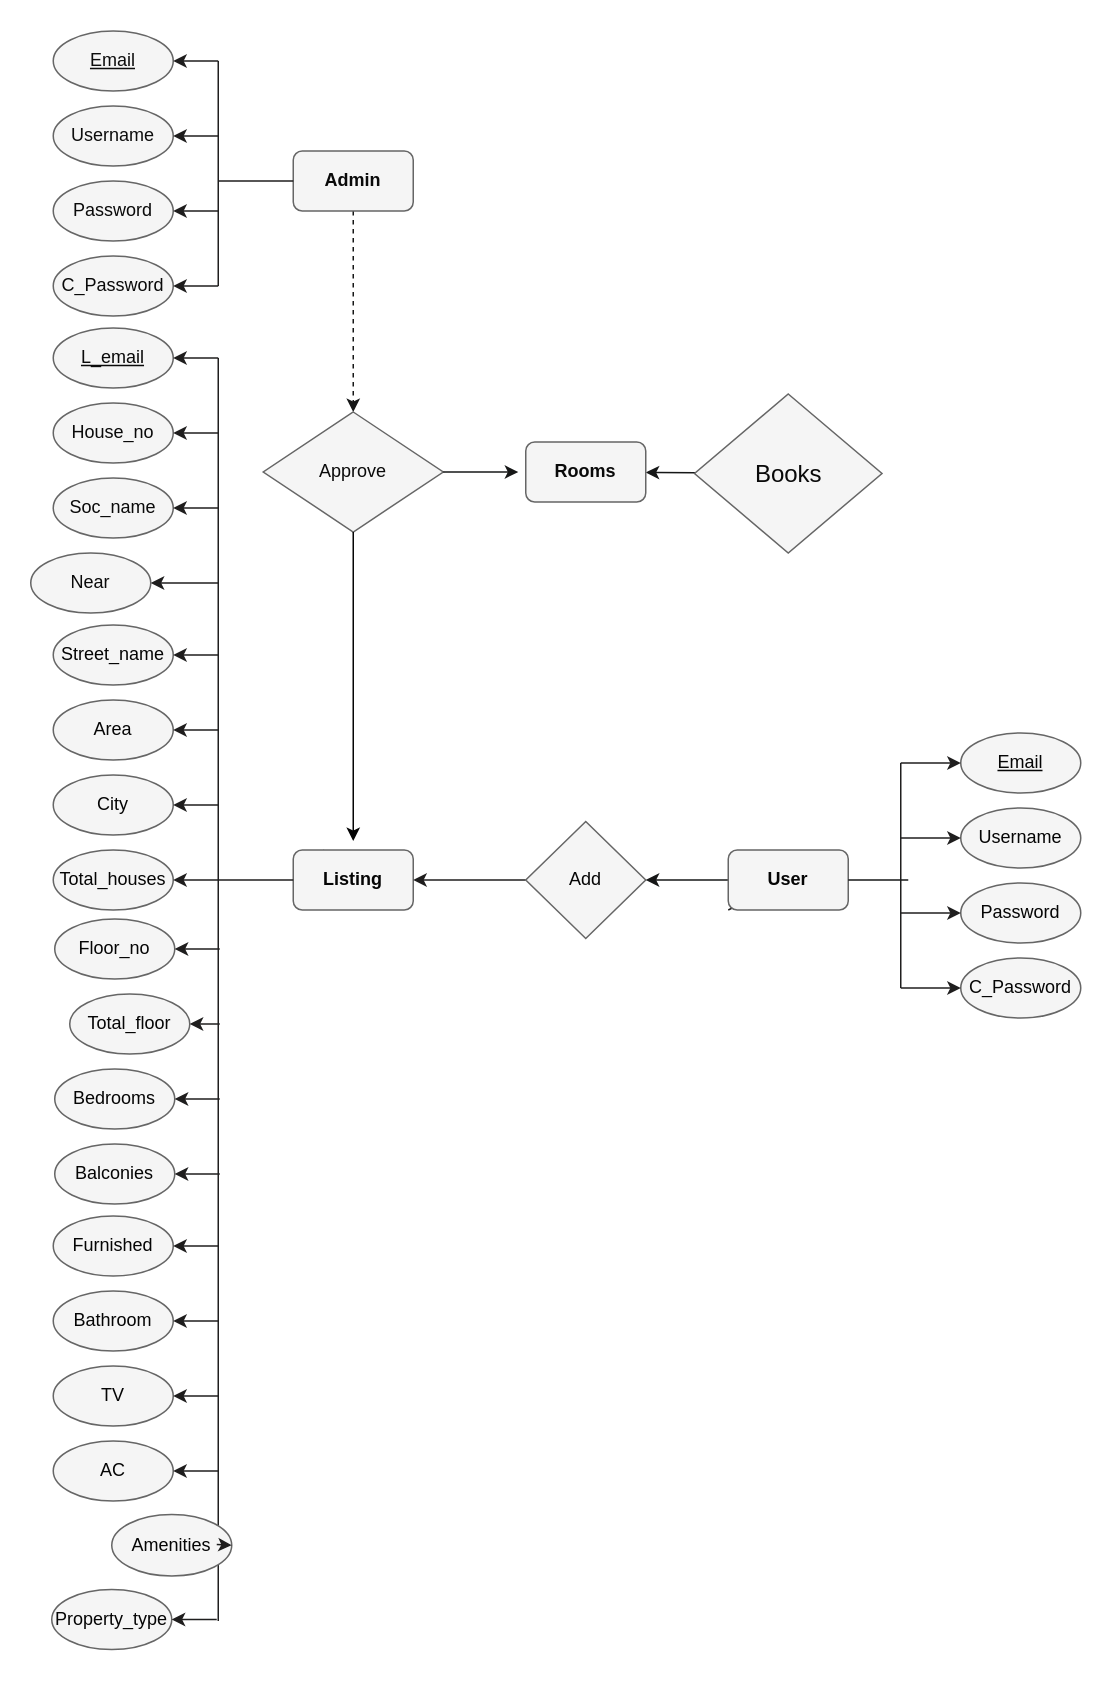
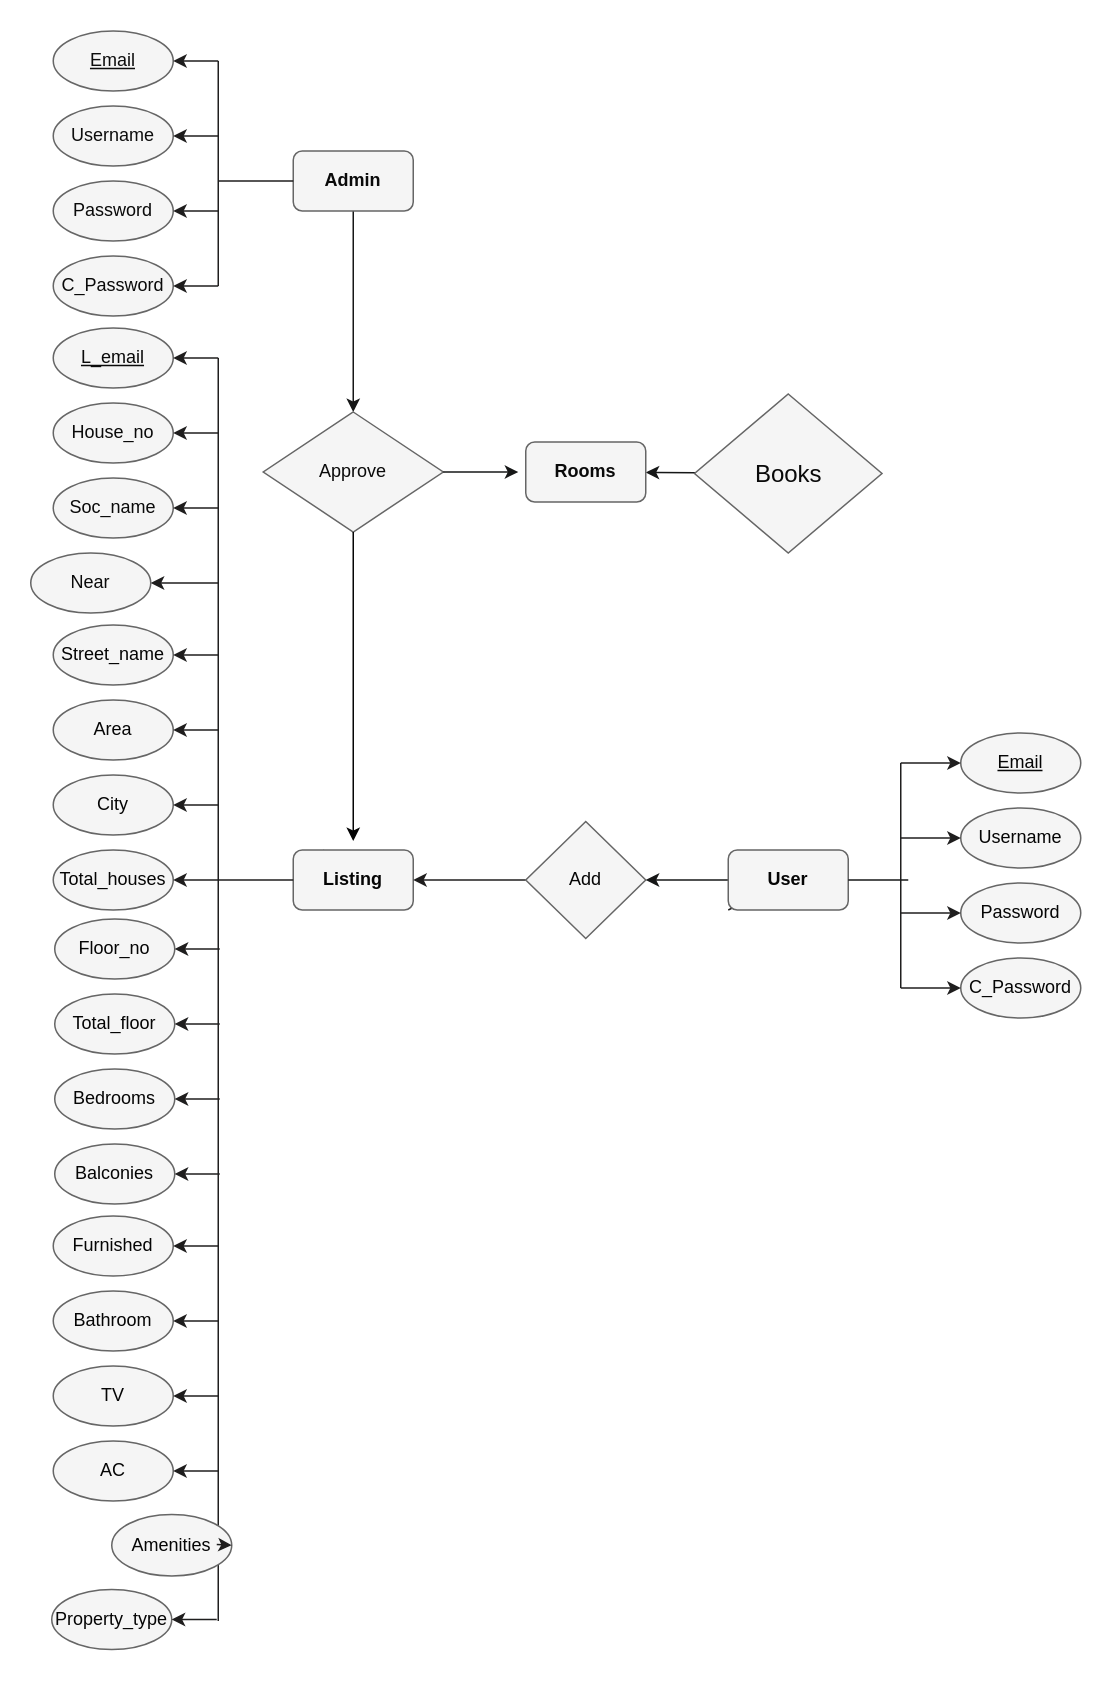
(353, 307) -> (353, 307)
(130, 1024) -> (115, 1024)
